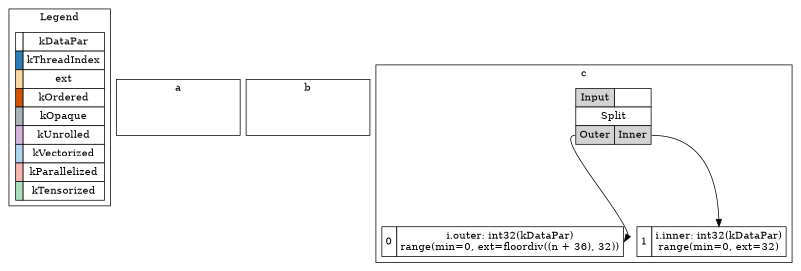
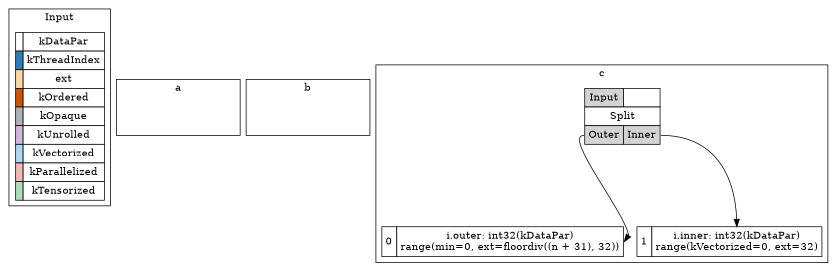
(60, 18) -> (60, 18)
(510, 247) -> (510, 247)
(719, 247) -> (737, 247)
